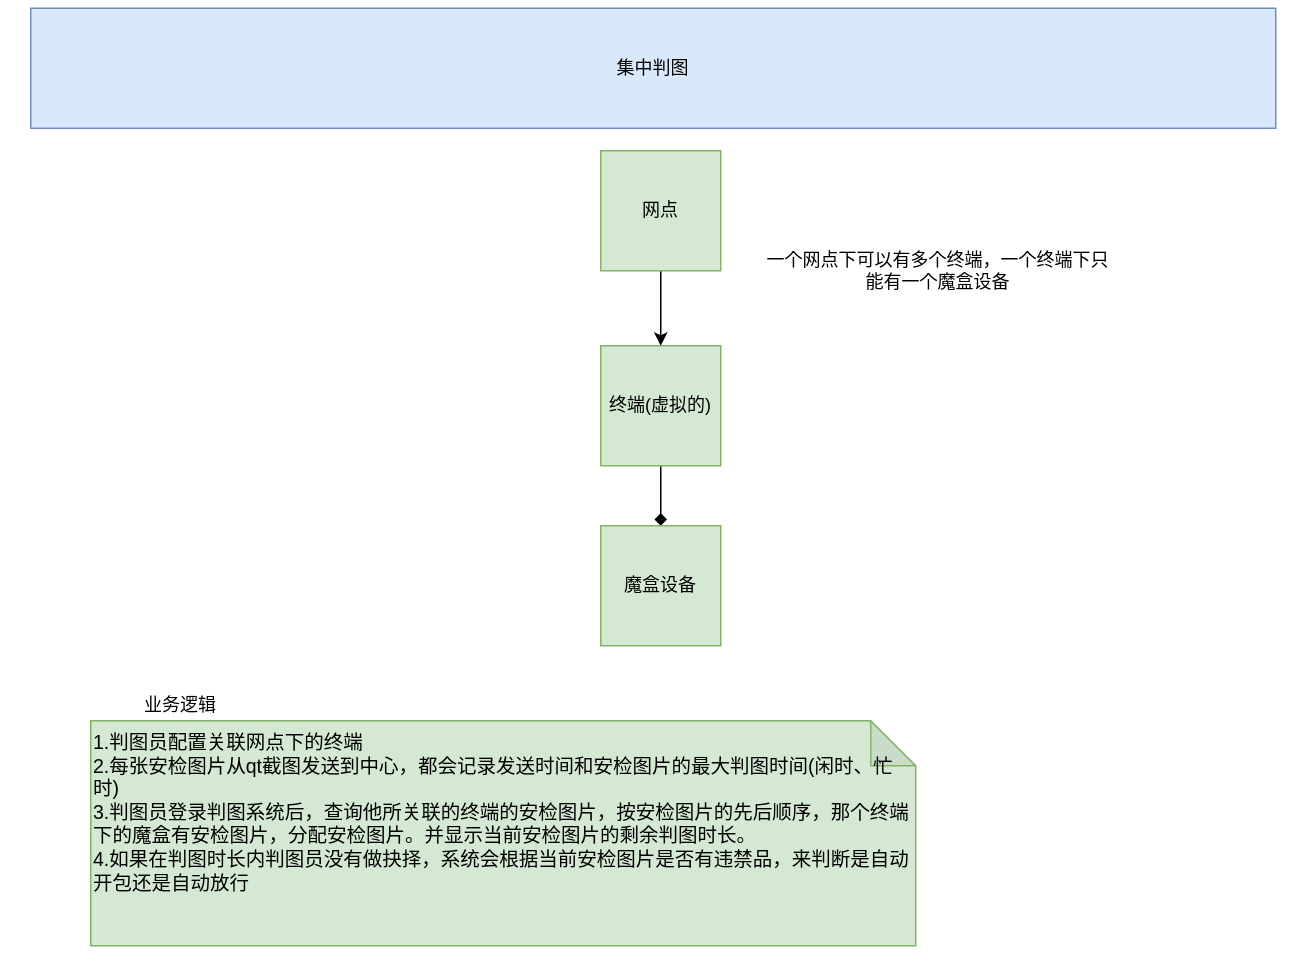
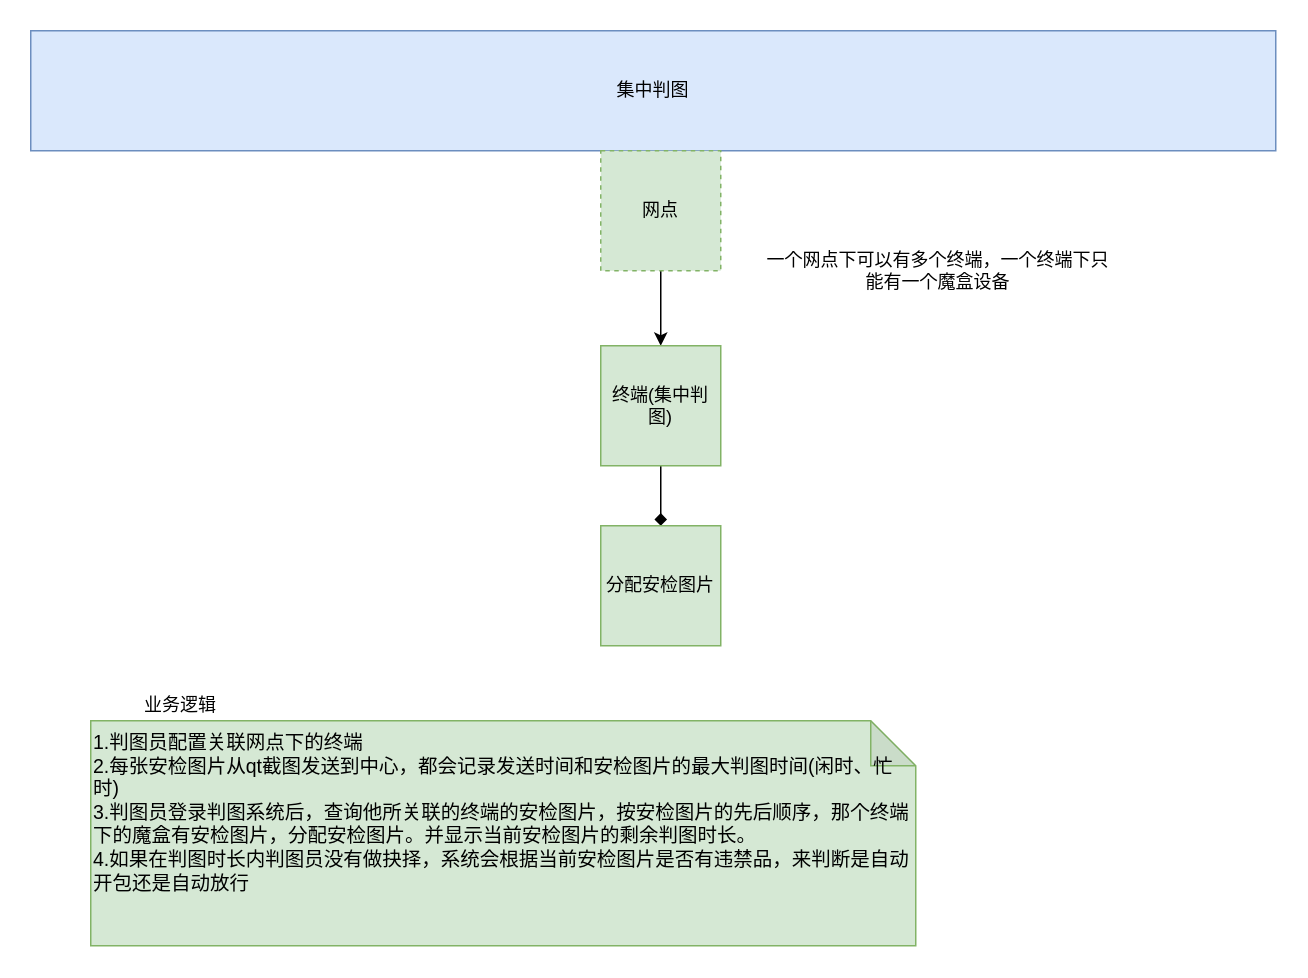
(653, 68) -> (653, 91)
(661, 211) -> (661, 211)
(661, 406) -> (661, 406)
(661, 586) -> (661, 586)
